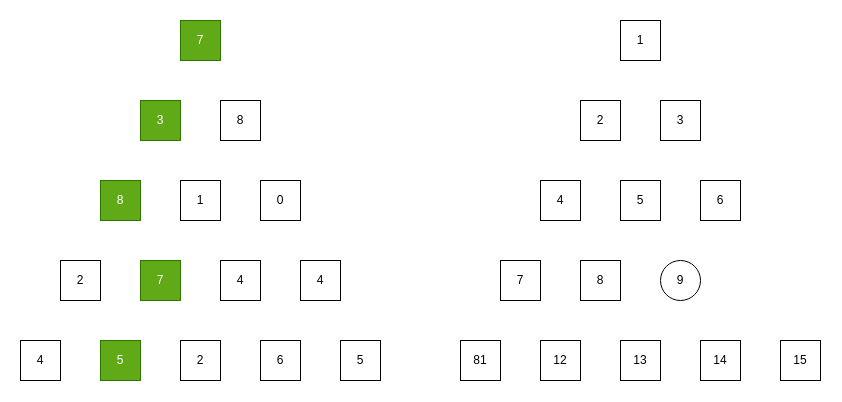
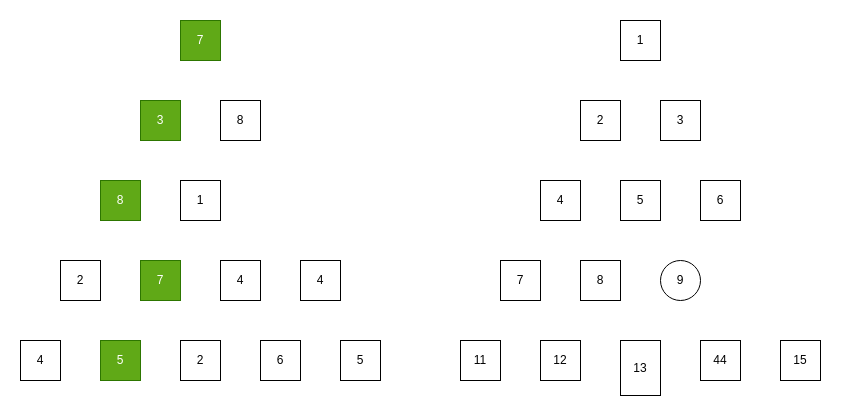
(281, 201) -> none
(481, 361) -> (481, 361)
(641, 361) -> (641, 368)
(721, 361) -> (721, 361)
